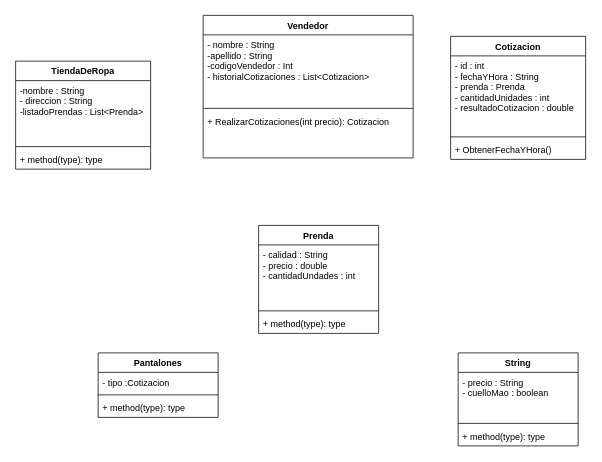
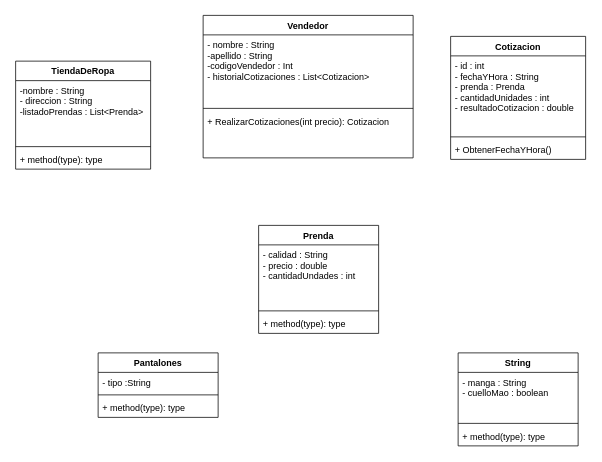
(140, 383) -> (131, 383)
(498, 383) -> (496, 383)
